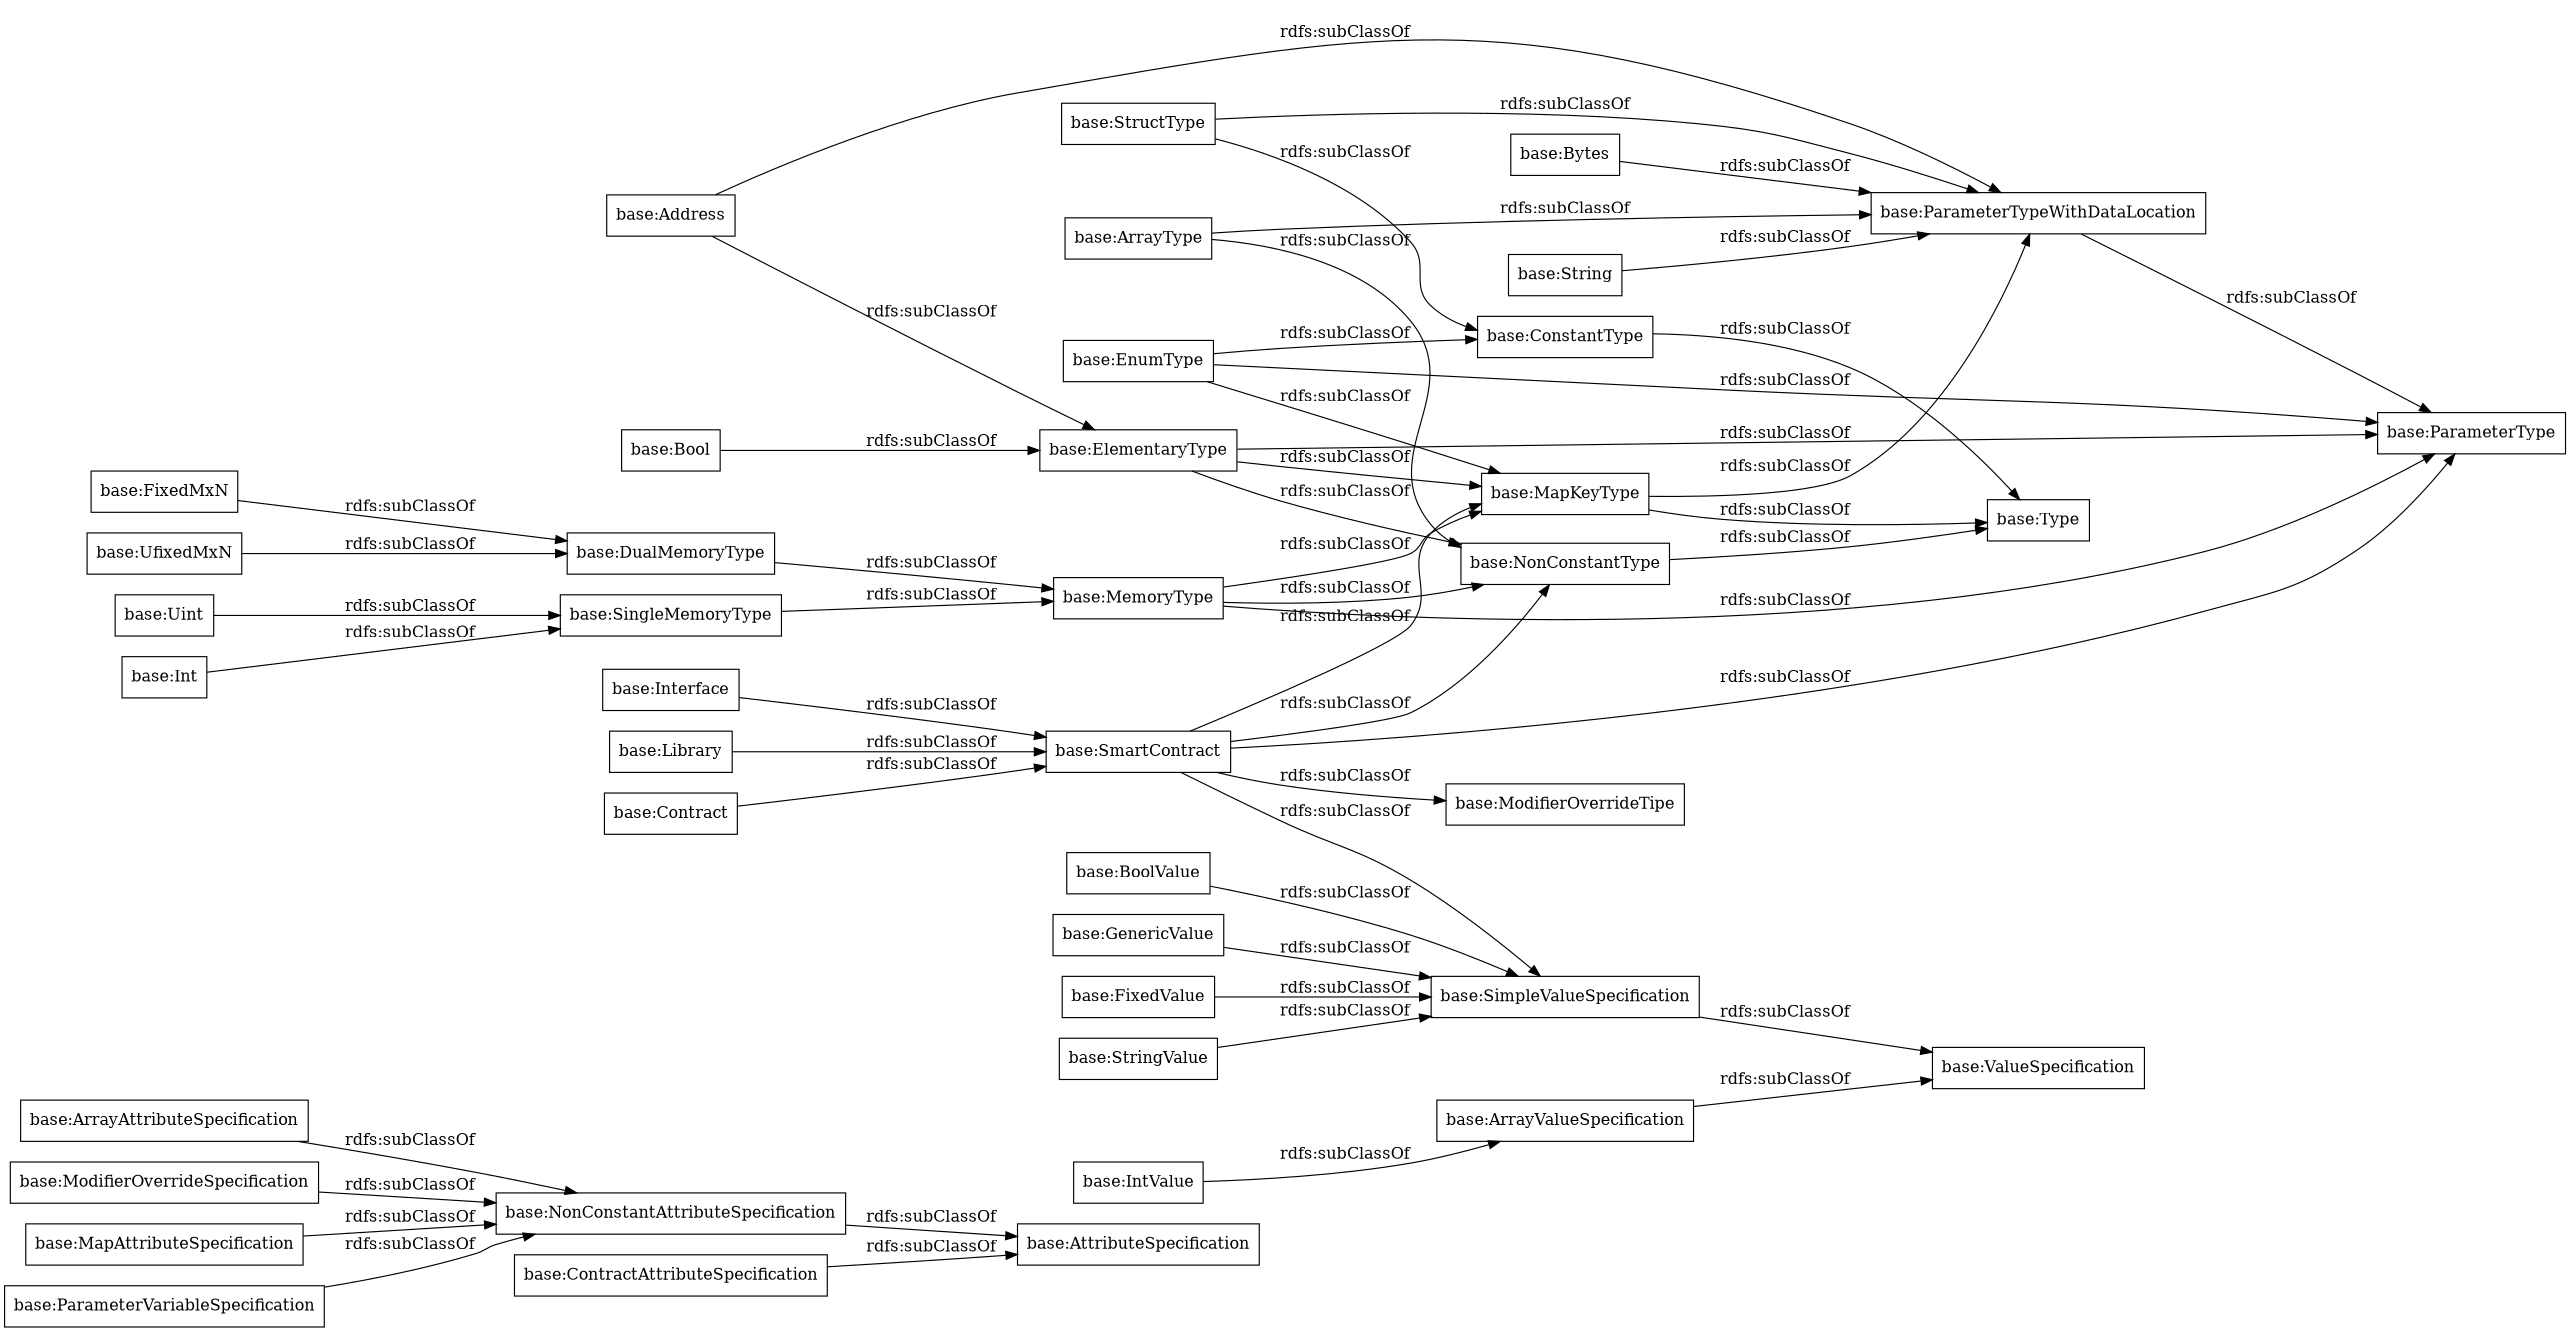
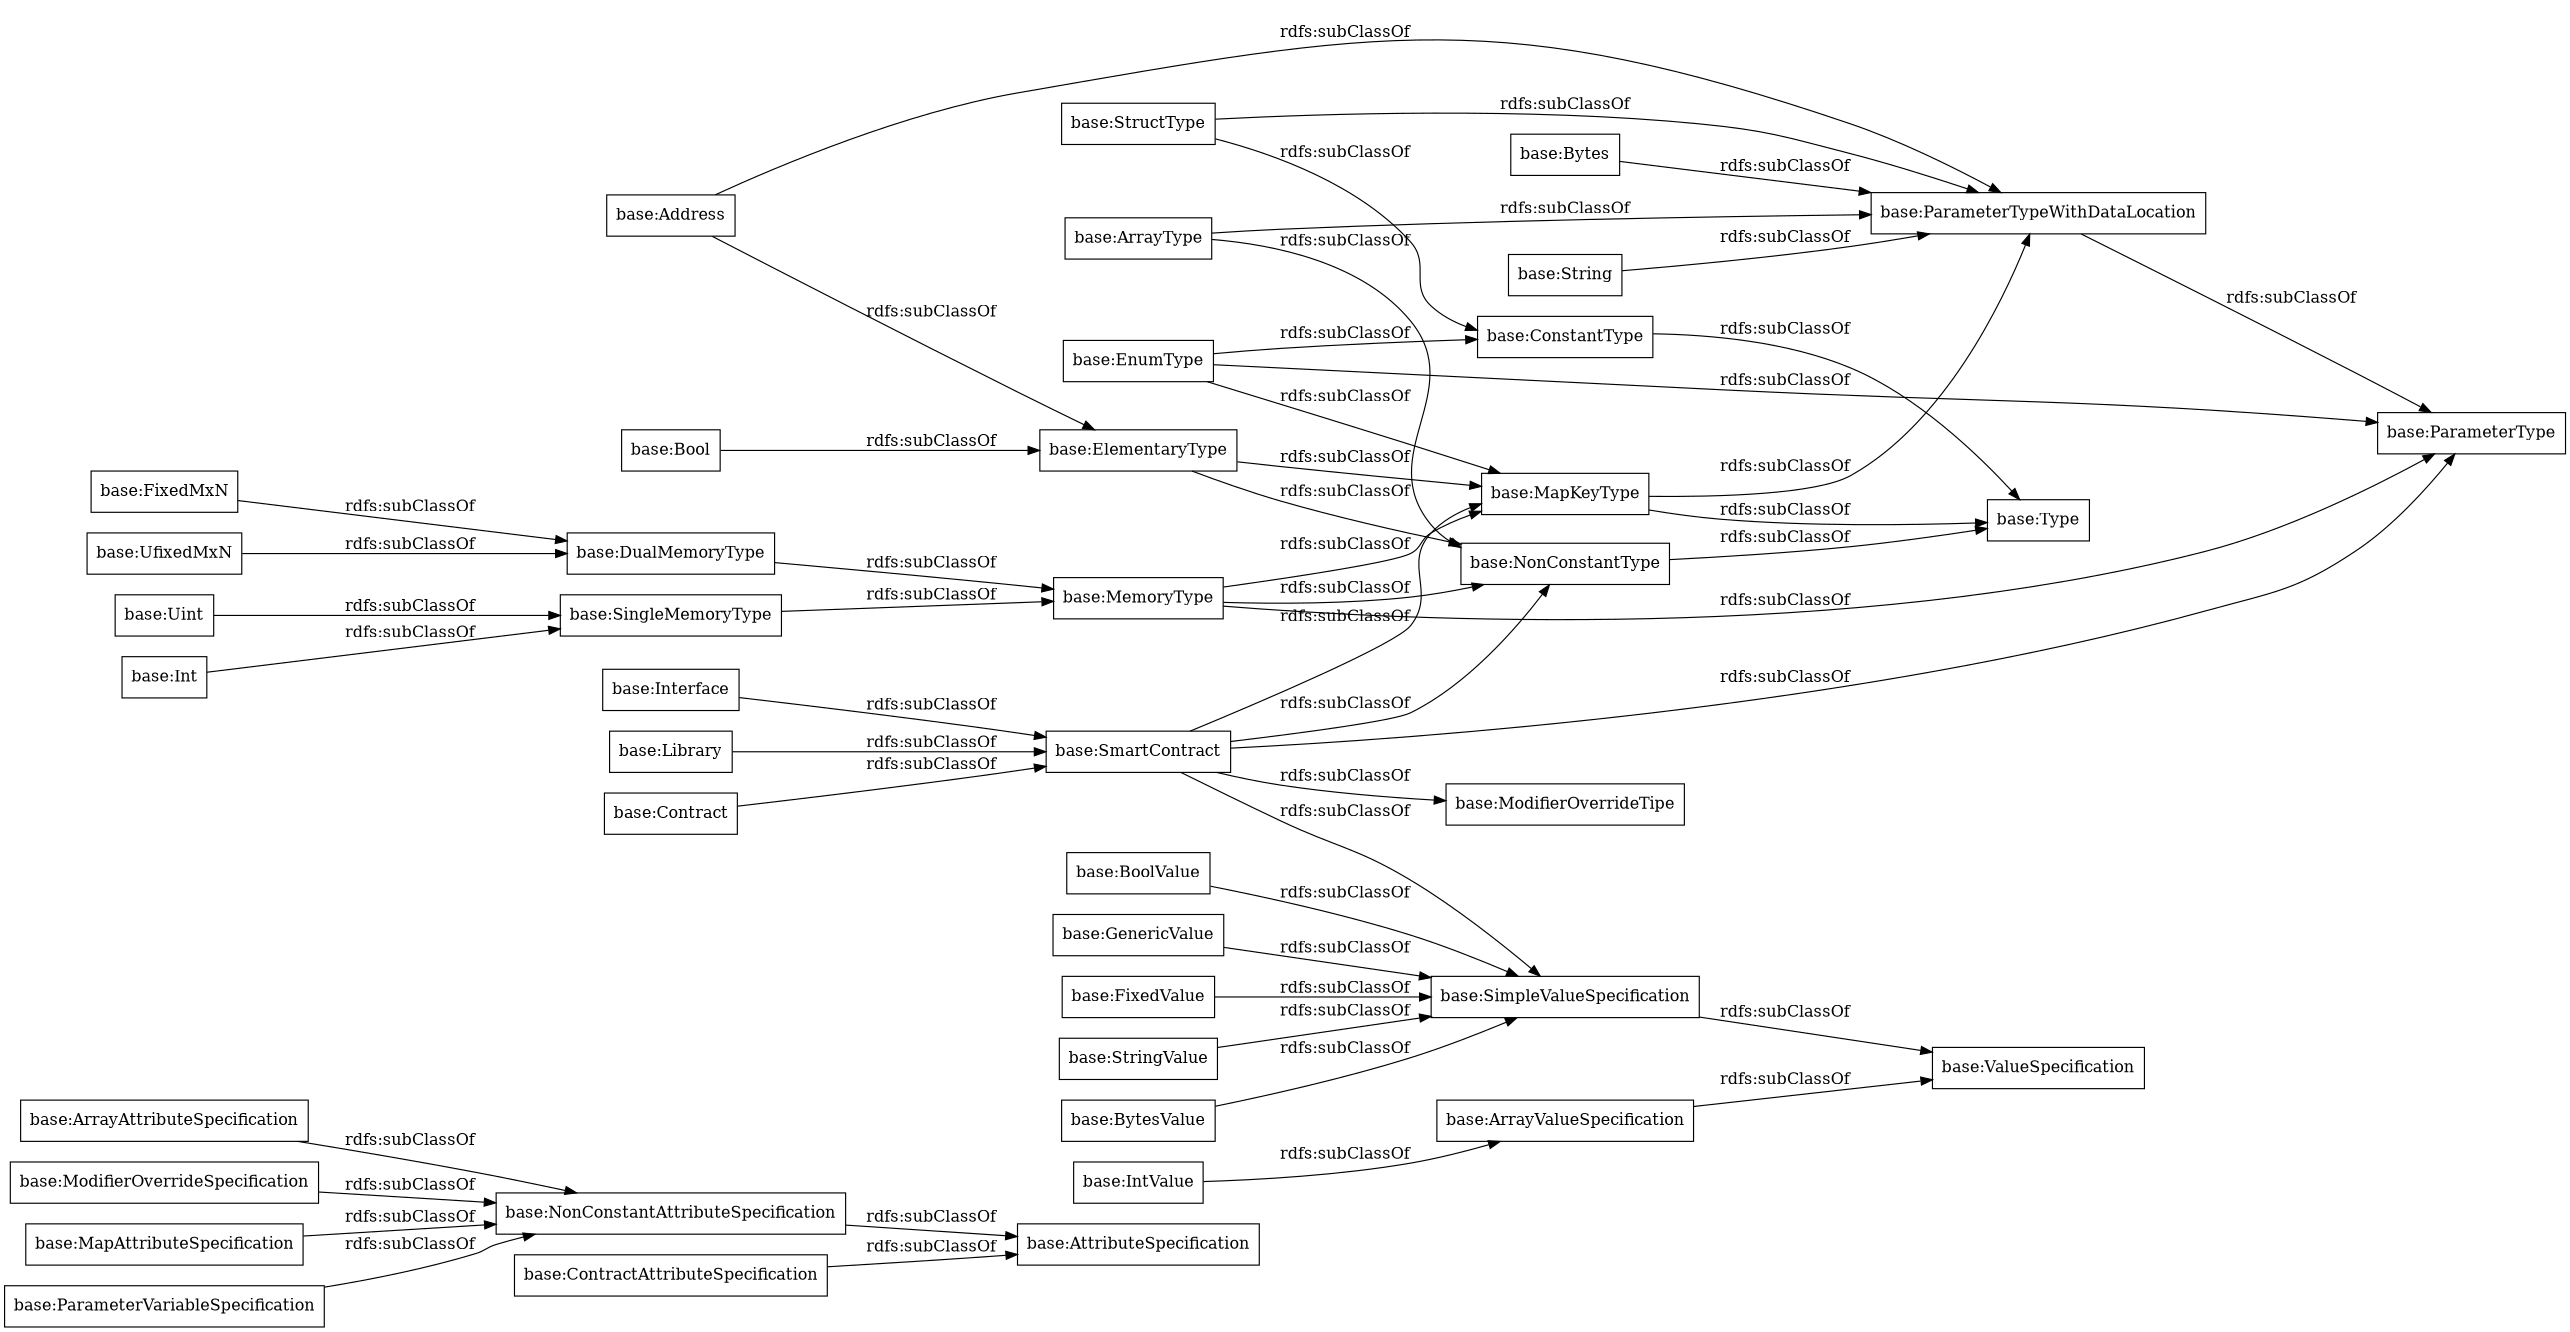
(1802, 442) -> none
none -> (1138, 1121)
